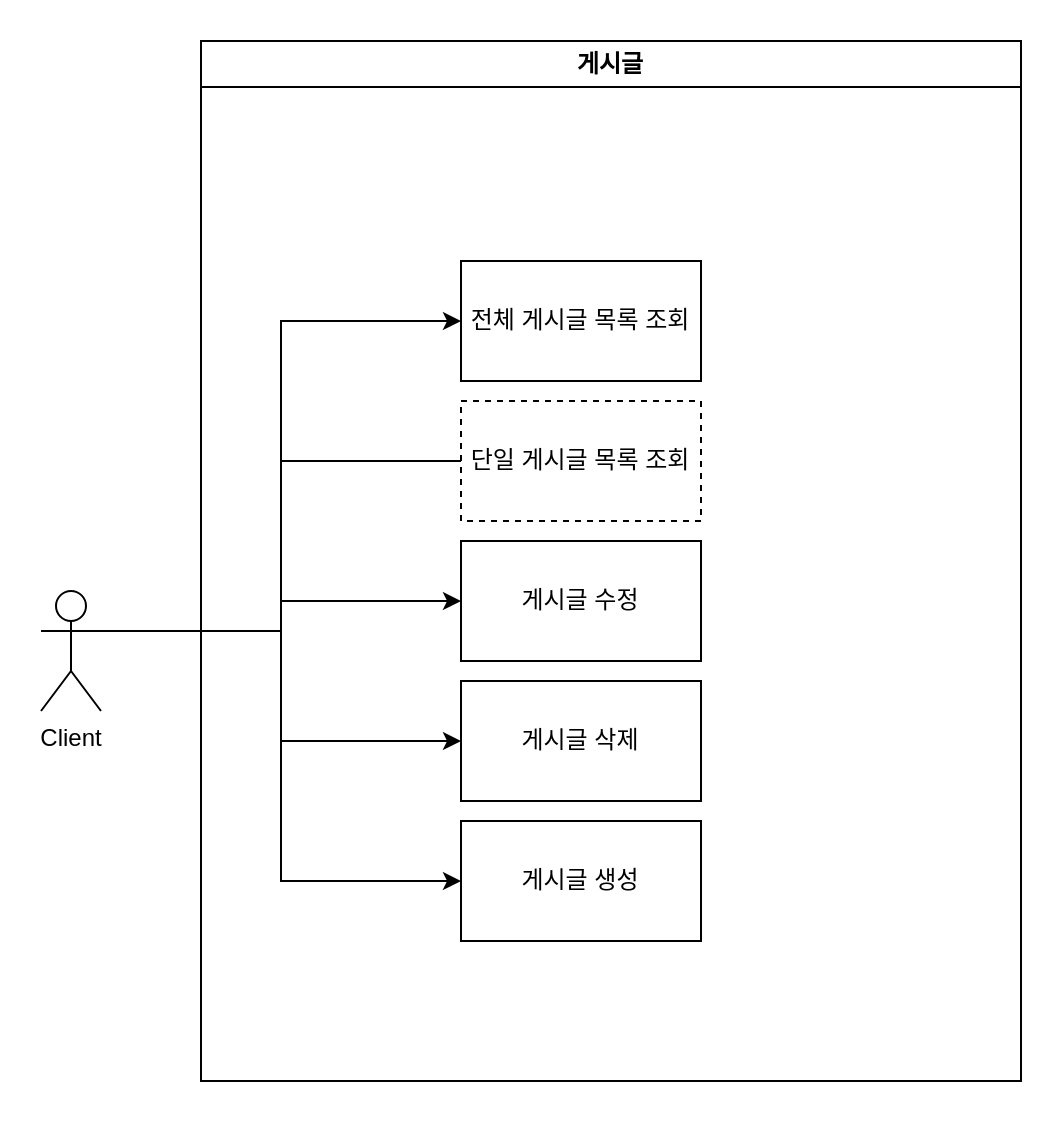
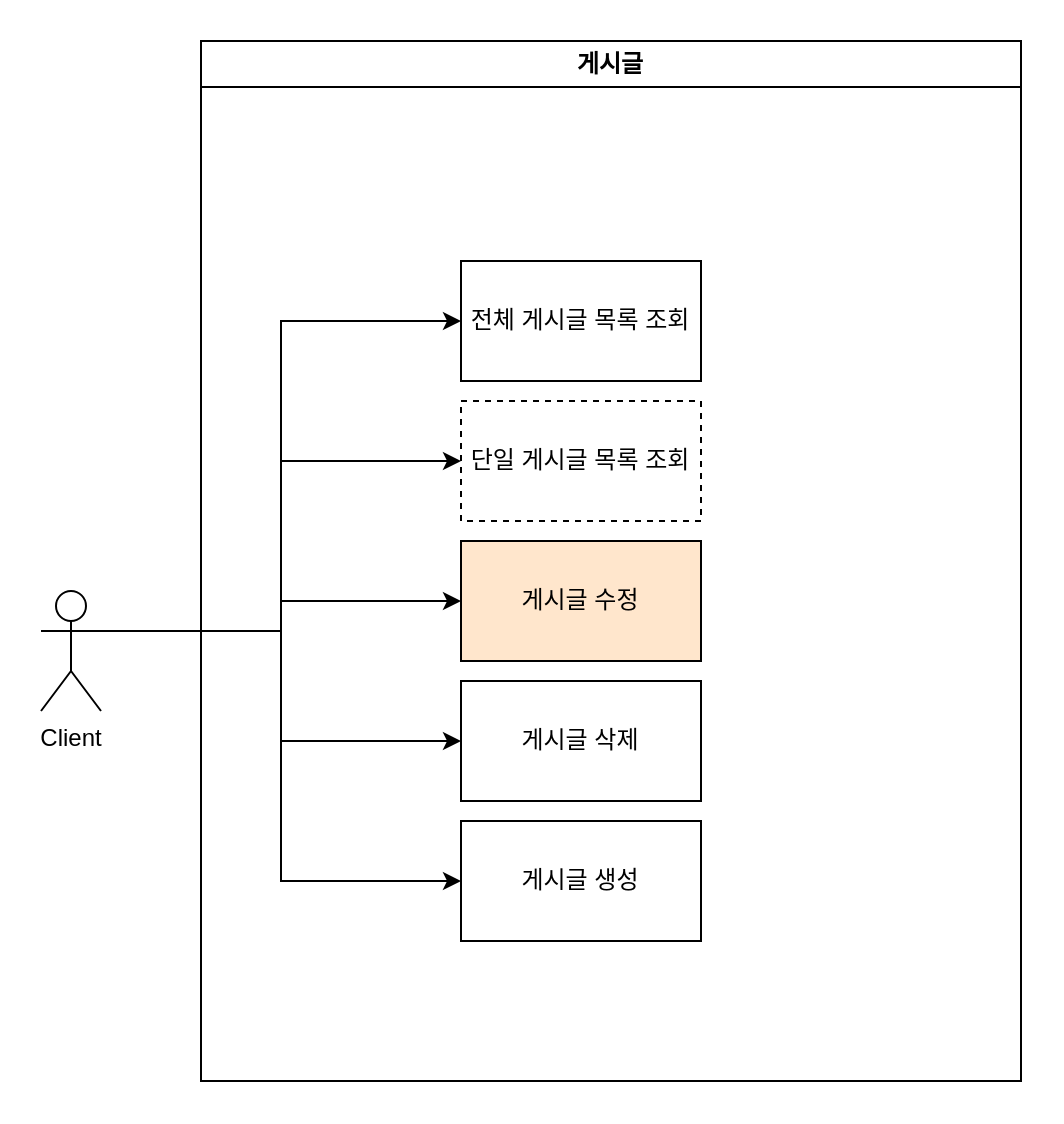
(452, 461) -> (446, 461)
(581, 601) -> (581, 601)
